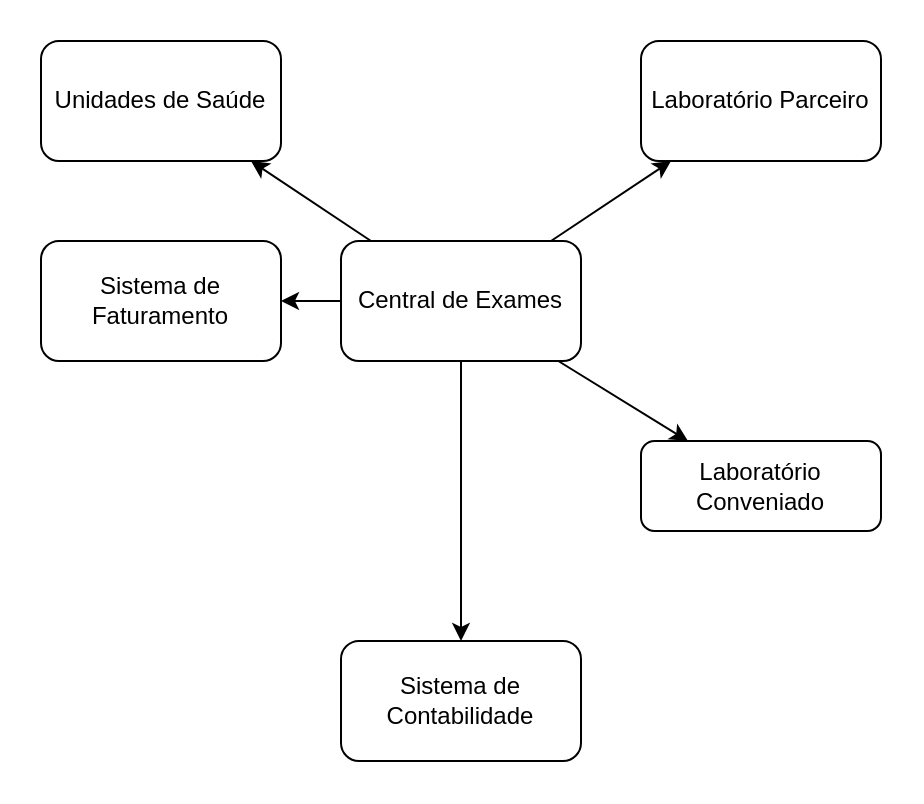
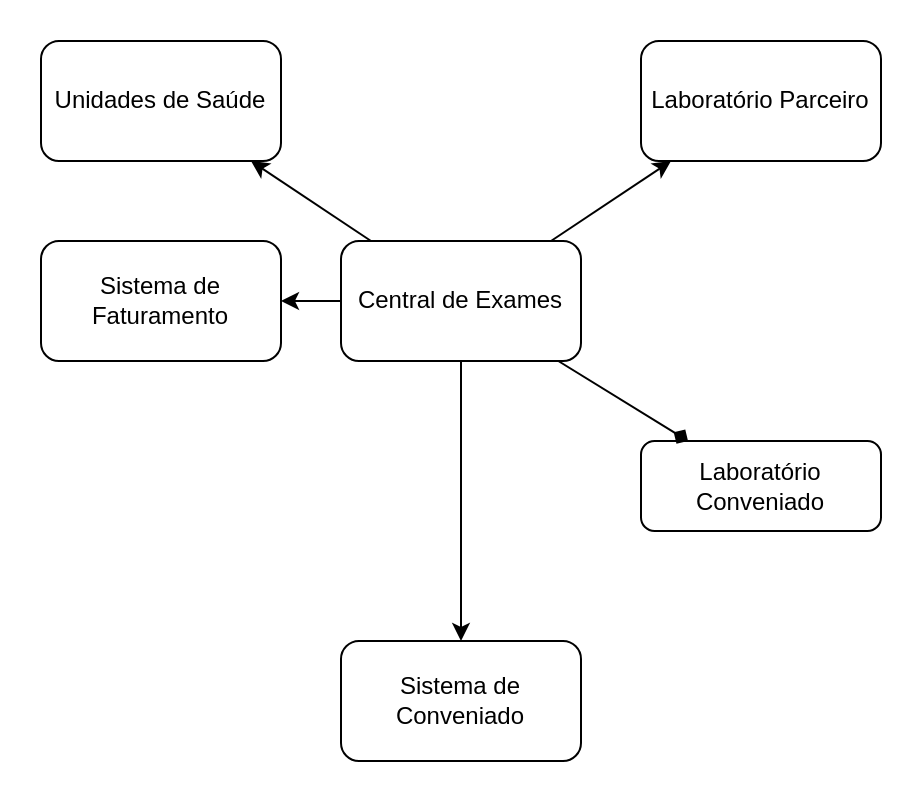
(675, 433) -> (674, 432)
(461, 701) -> (461, 701)
